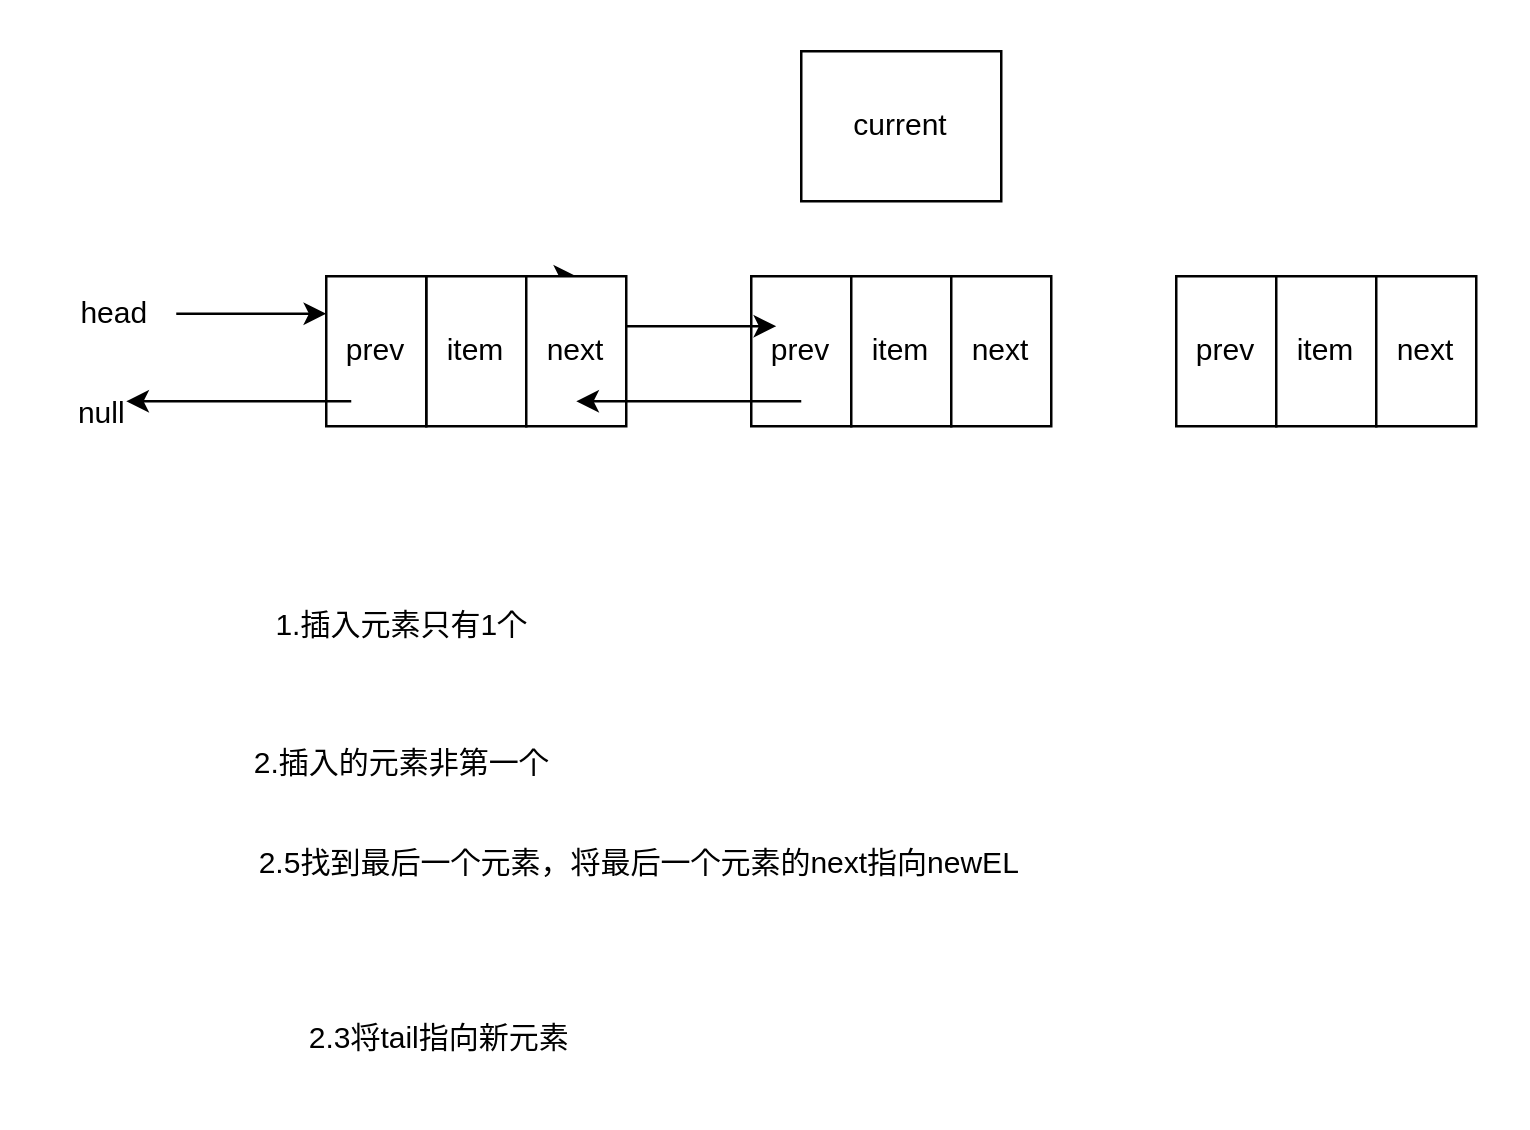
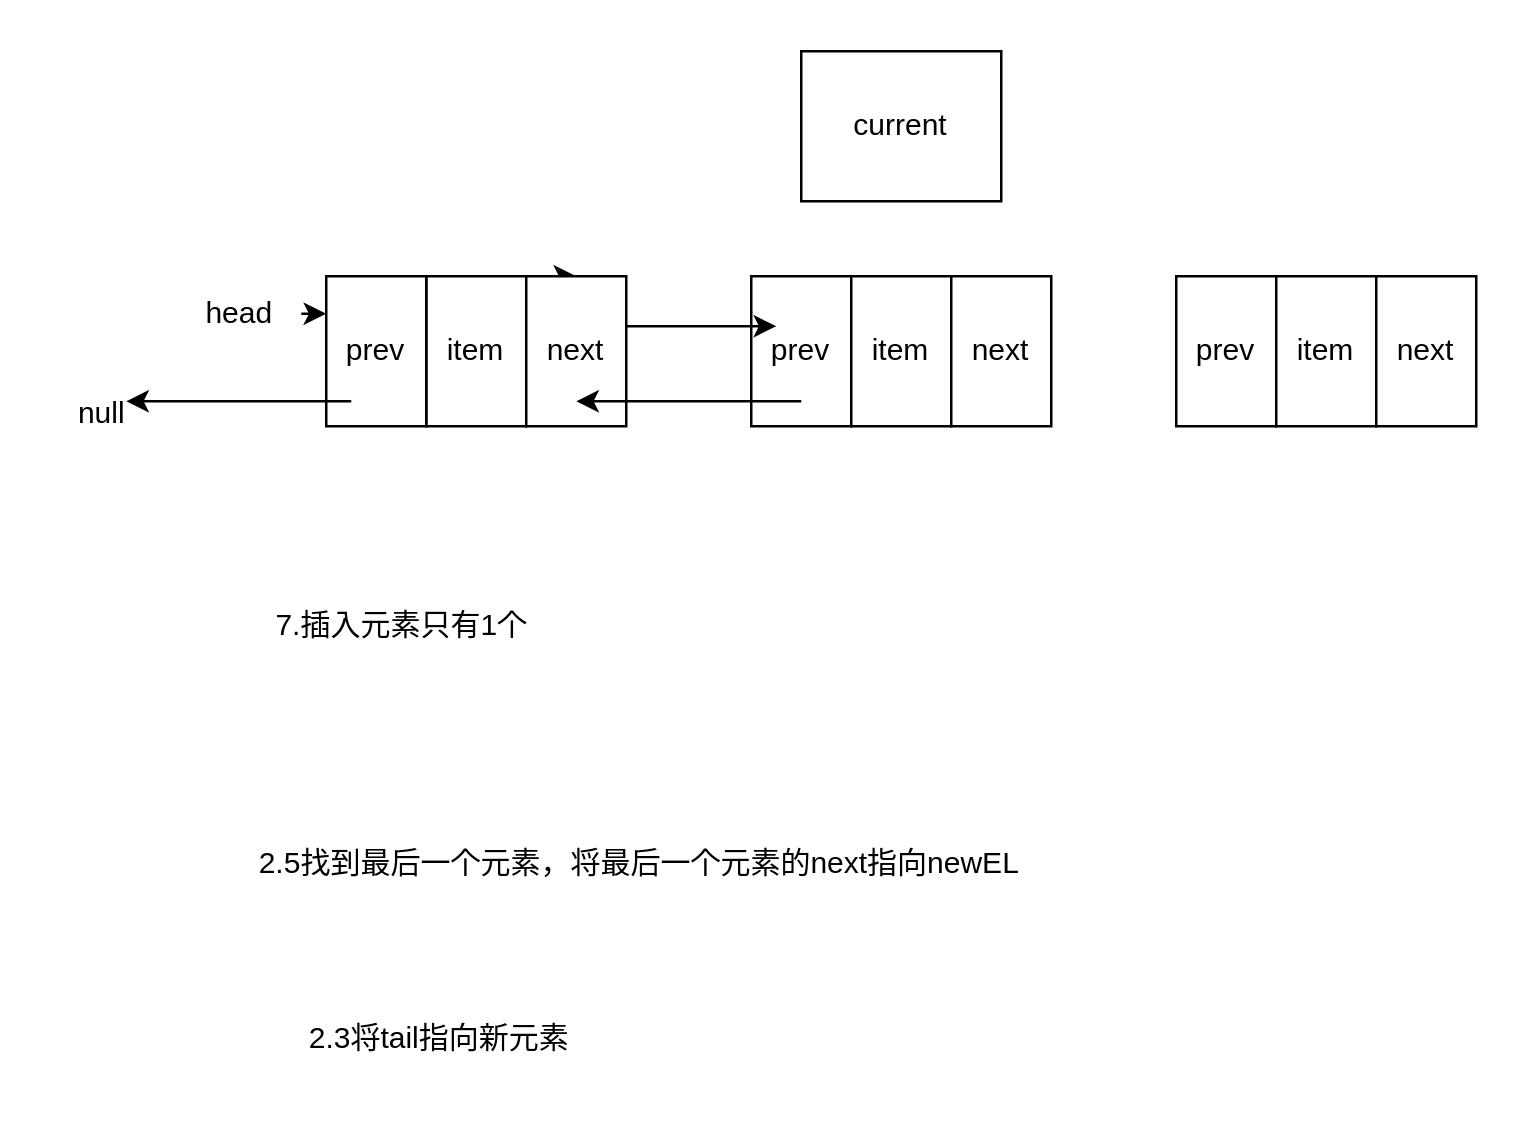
(114, 314) -> (239, 314)
(403, 626) -> (403, 626)
(401, 764) -> none
